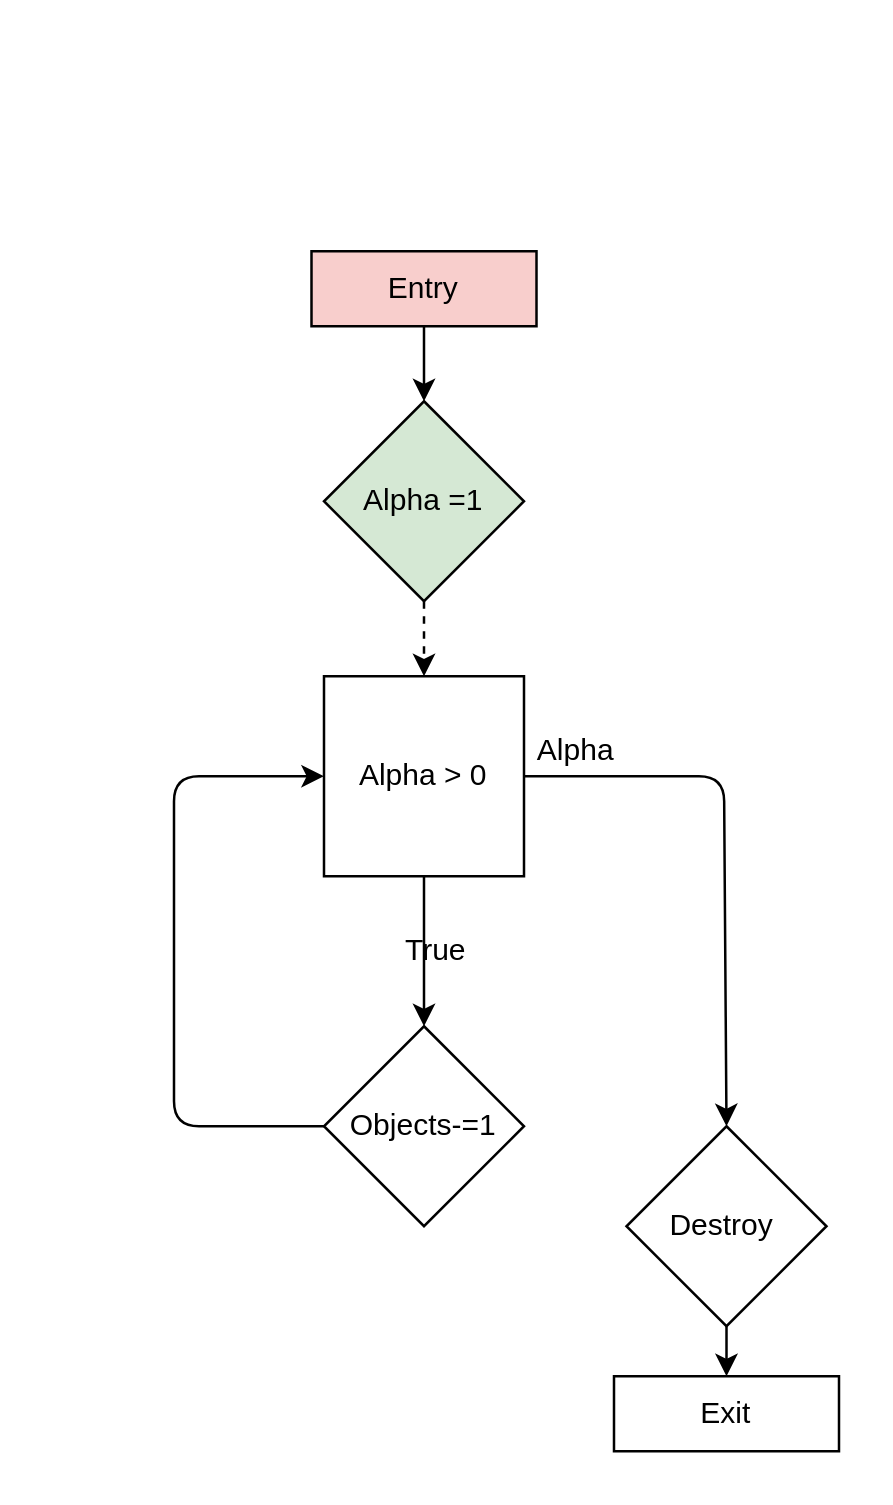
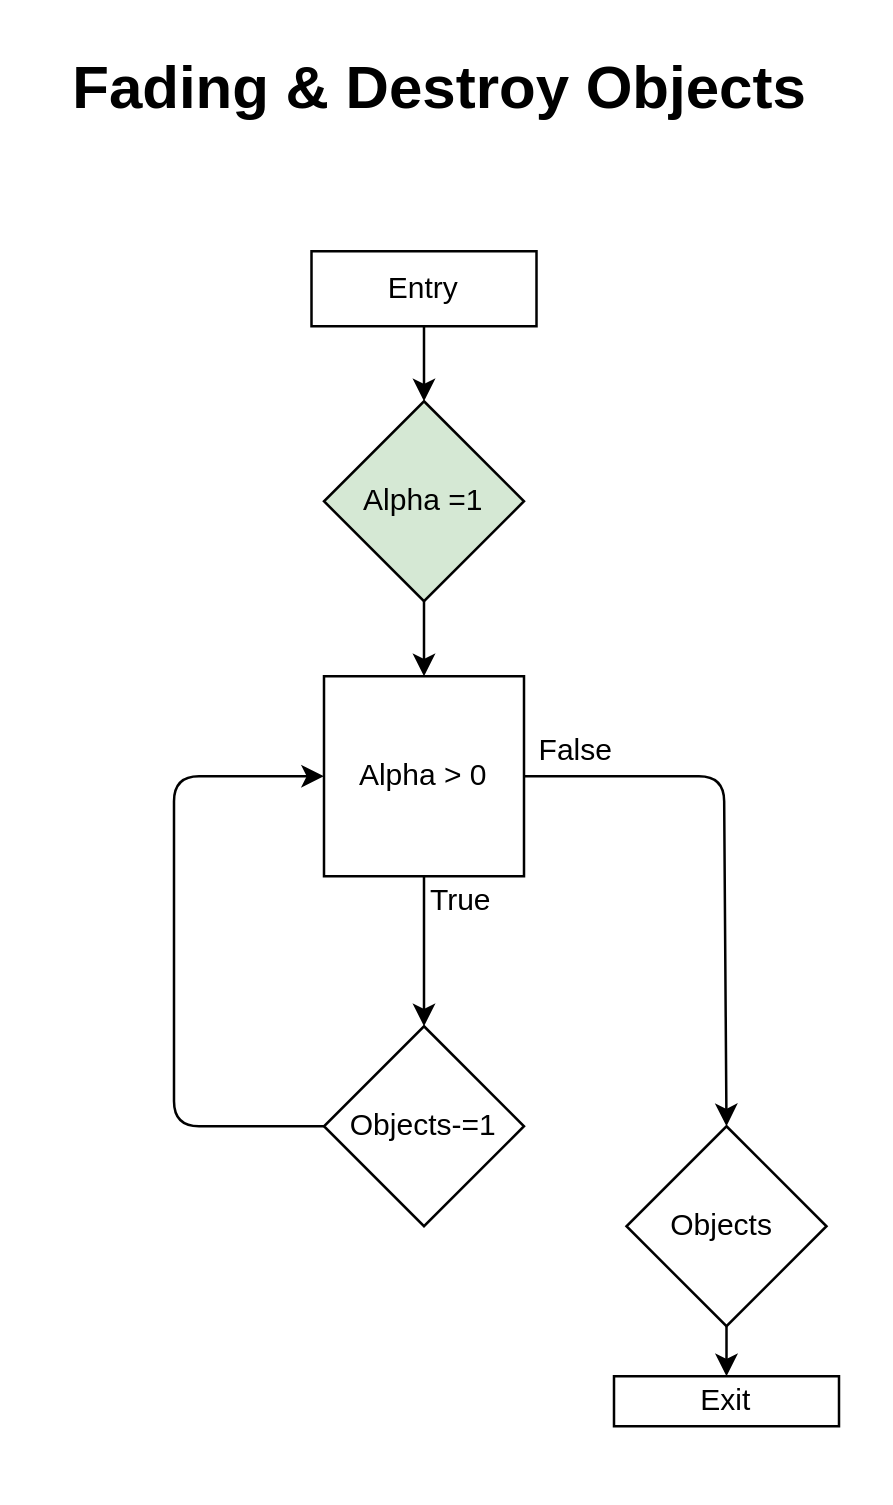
none -> (439, 89)
(424, 289) -> (424, 289)
(424, 632) -> (424, 632)
(576, 751) -> (576, 751)
(436, 951) -> (461, 901)
(726, 1226) -> (726, 1226)
(726, 1414) -> (726, 1401)
